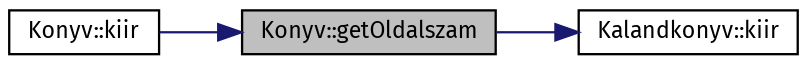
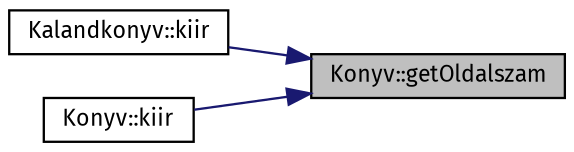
(526, 32) -> (258, 51)
